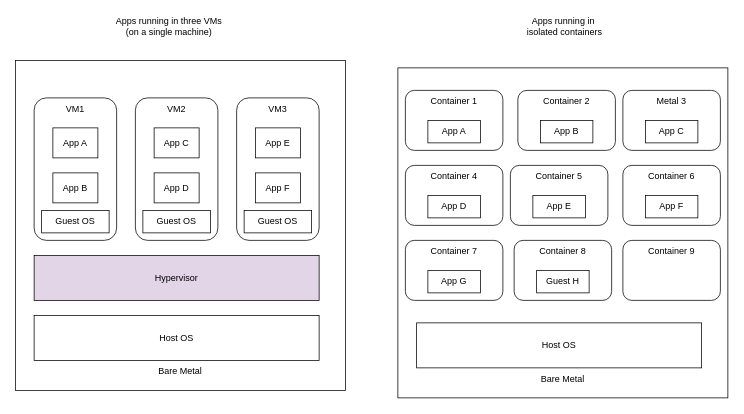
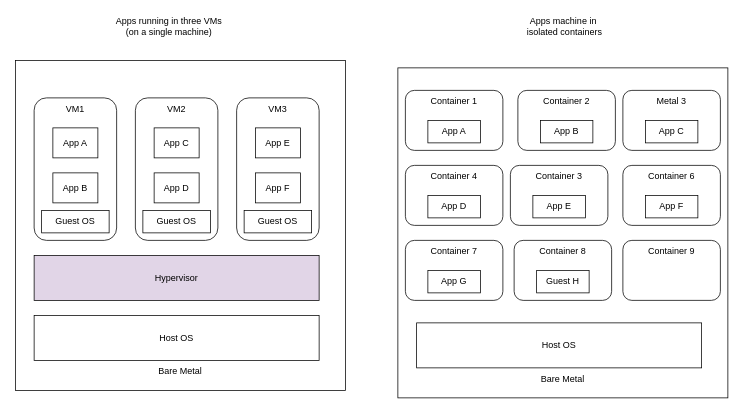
(565, 27) -> (565, 27)
(559, 177) -> (559, 177)
